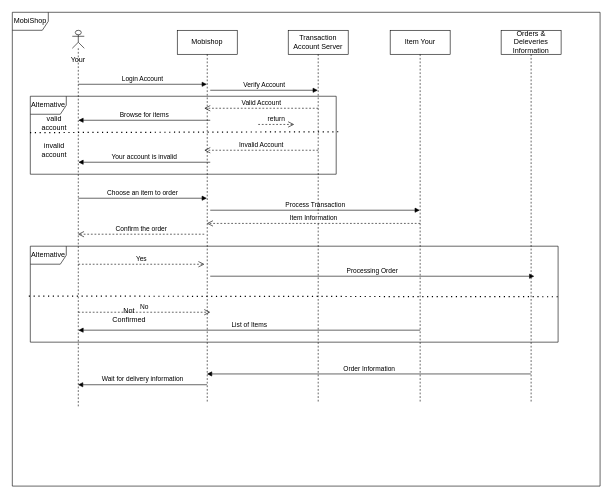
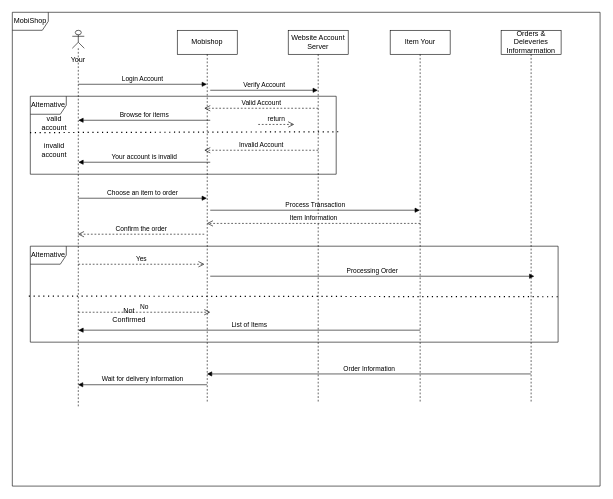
(318, 42) -> (318, 42)
(531, 42) -> (531, 42)
